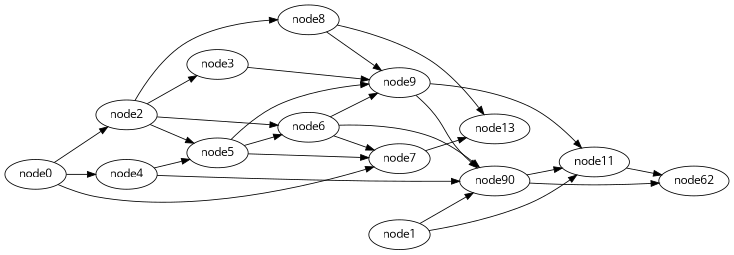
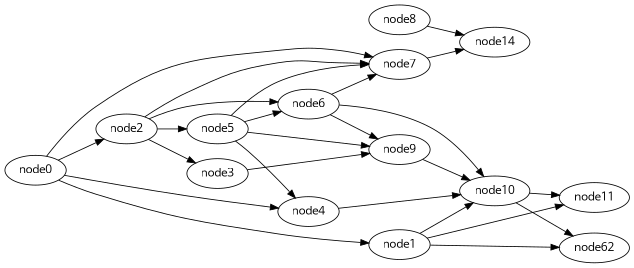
(190, 41) -> (247, 69)
(350, 49) -> none
(509, 98) -> none
(495, 129) -> (495, 42)
(168, 165) -> (261, 163)
(640, 171) -> (491, 246)
(495, 181) -> (495, 191)
none -> (207, 223)
